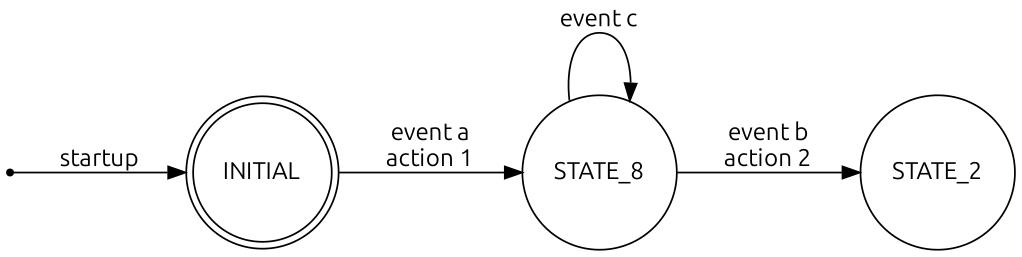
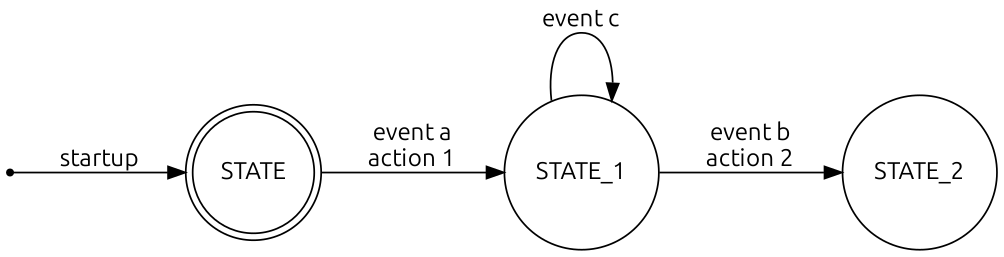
(262, 173) -> (253, 173)
(600, 173) -> (582, 173)
